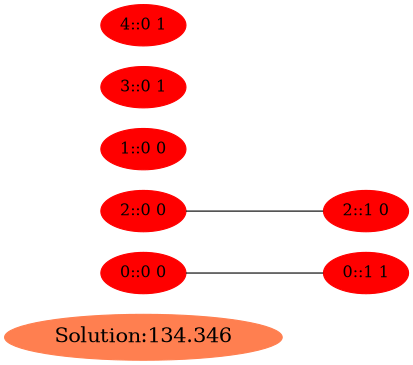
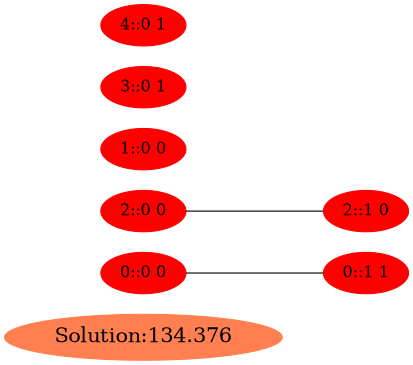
(143, 337) -> (143, 337)
